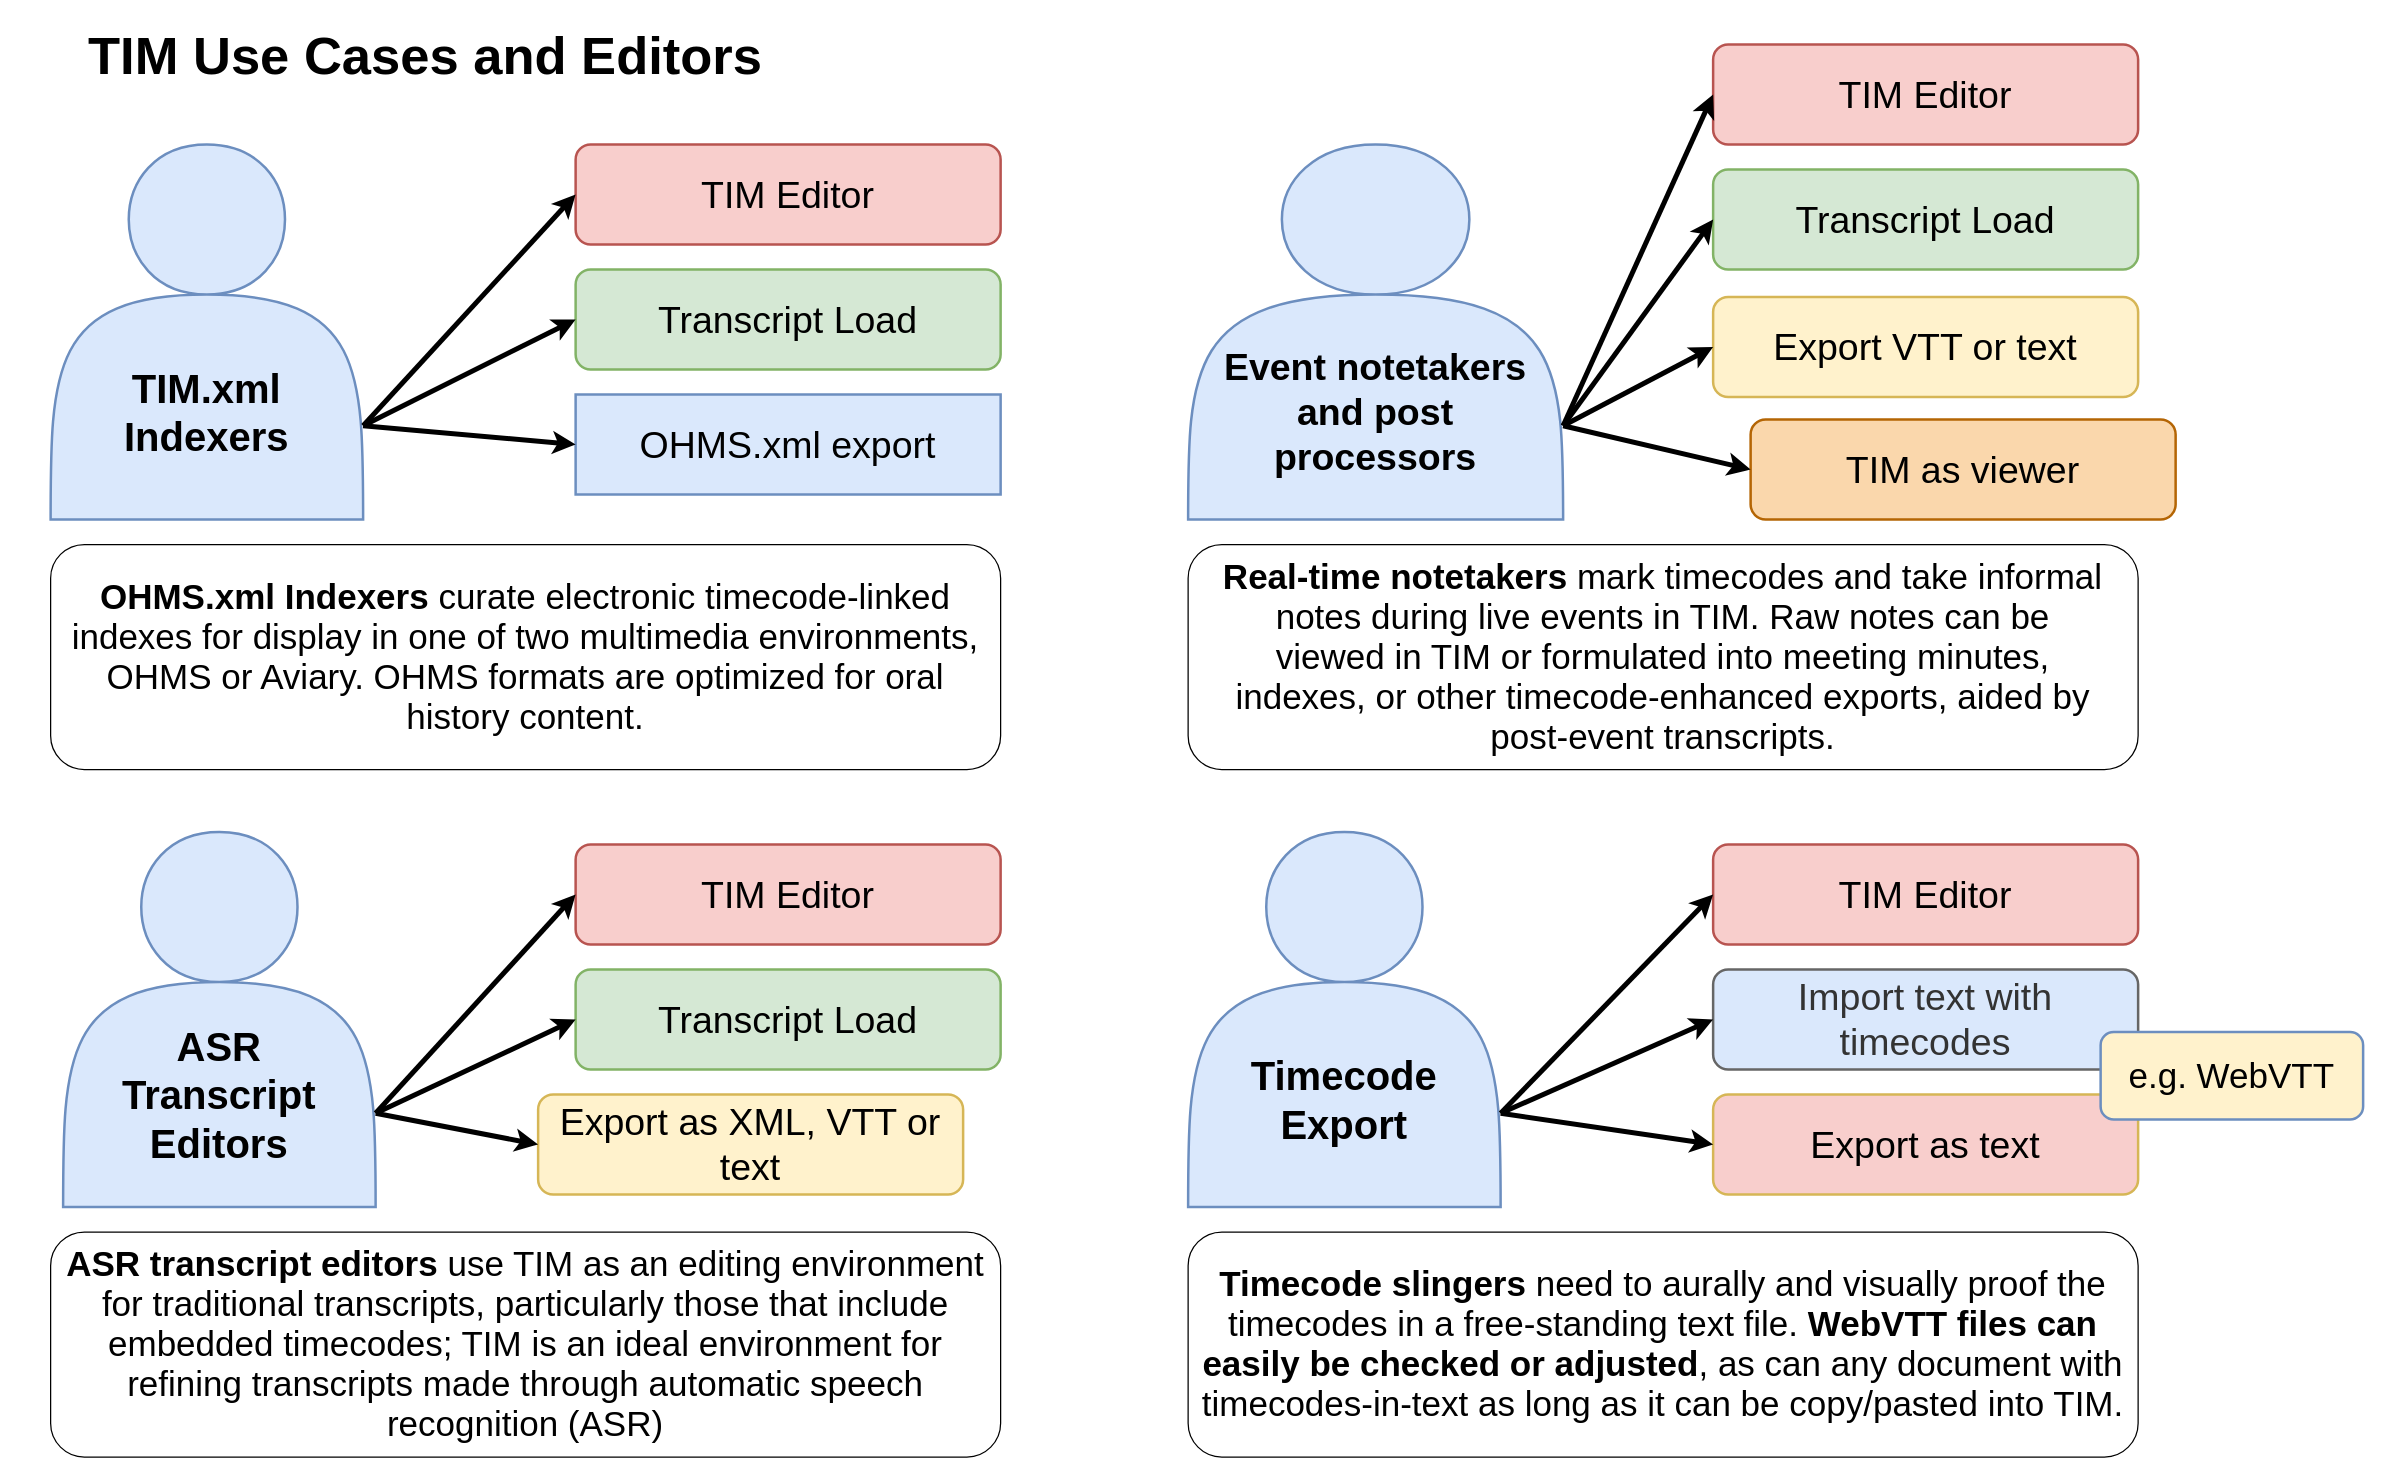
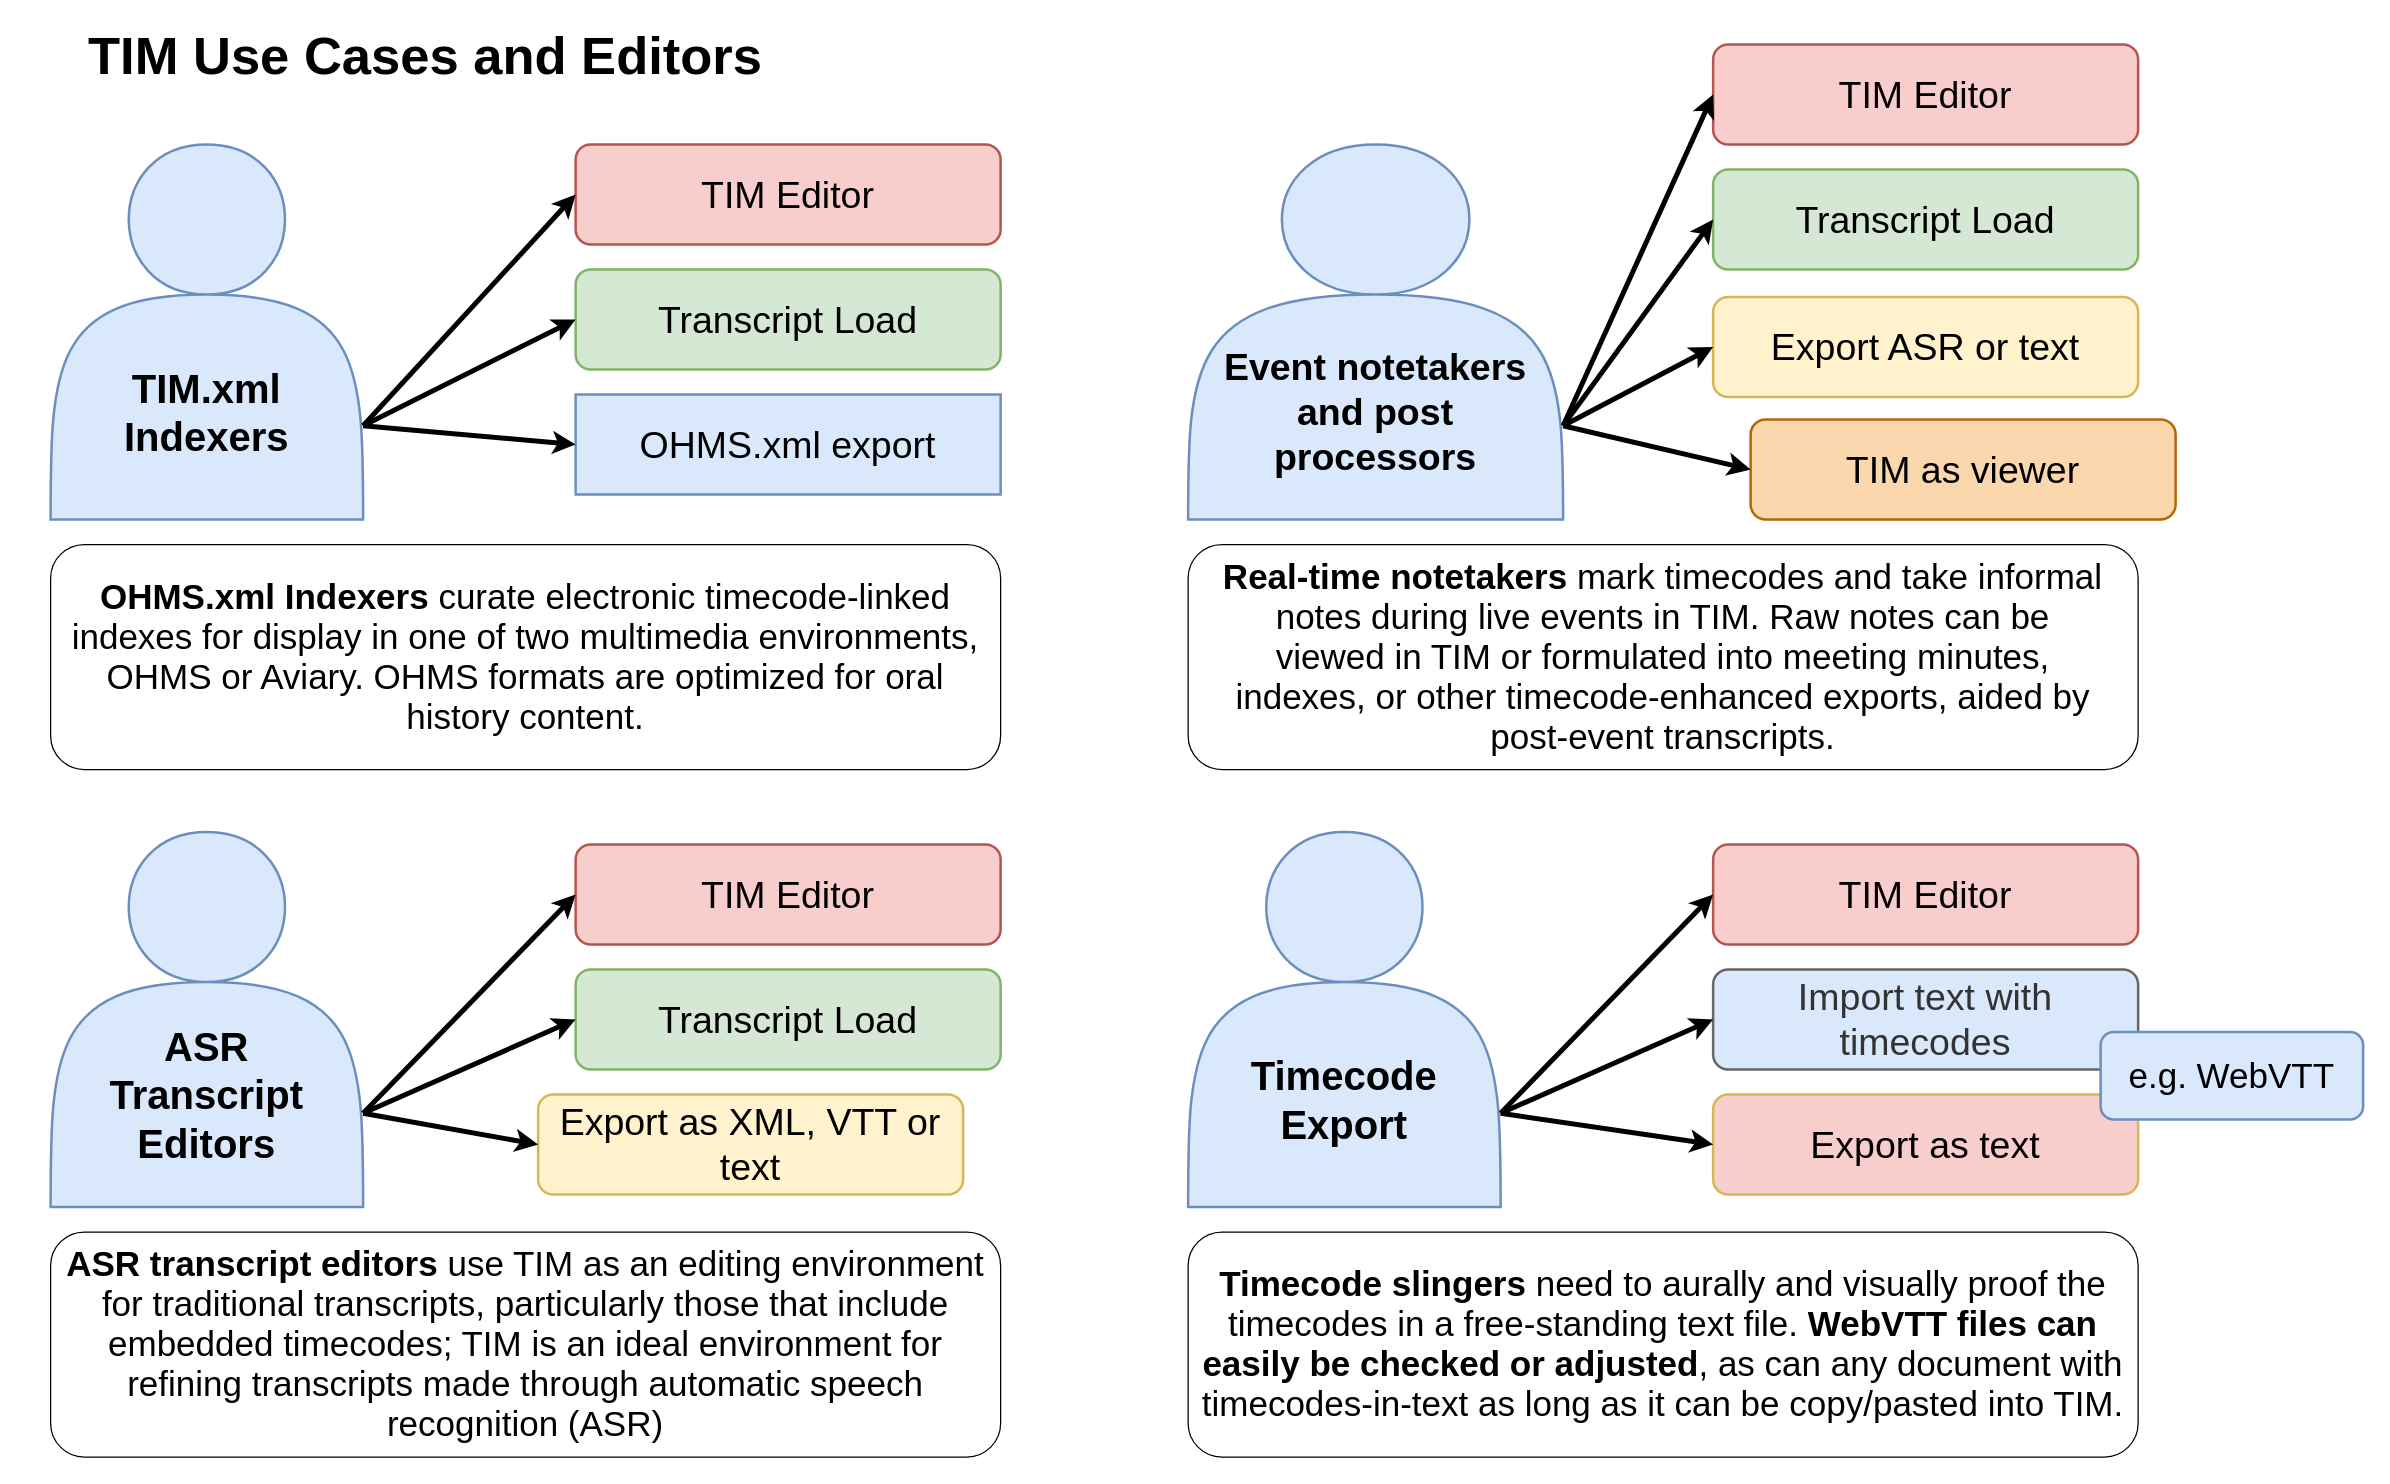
(1926, 347) -> (1926, 347)
(219, 1019) -> (207, 1019)
(2232, 1076) -> (2232, 1076)
